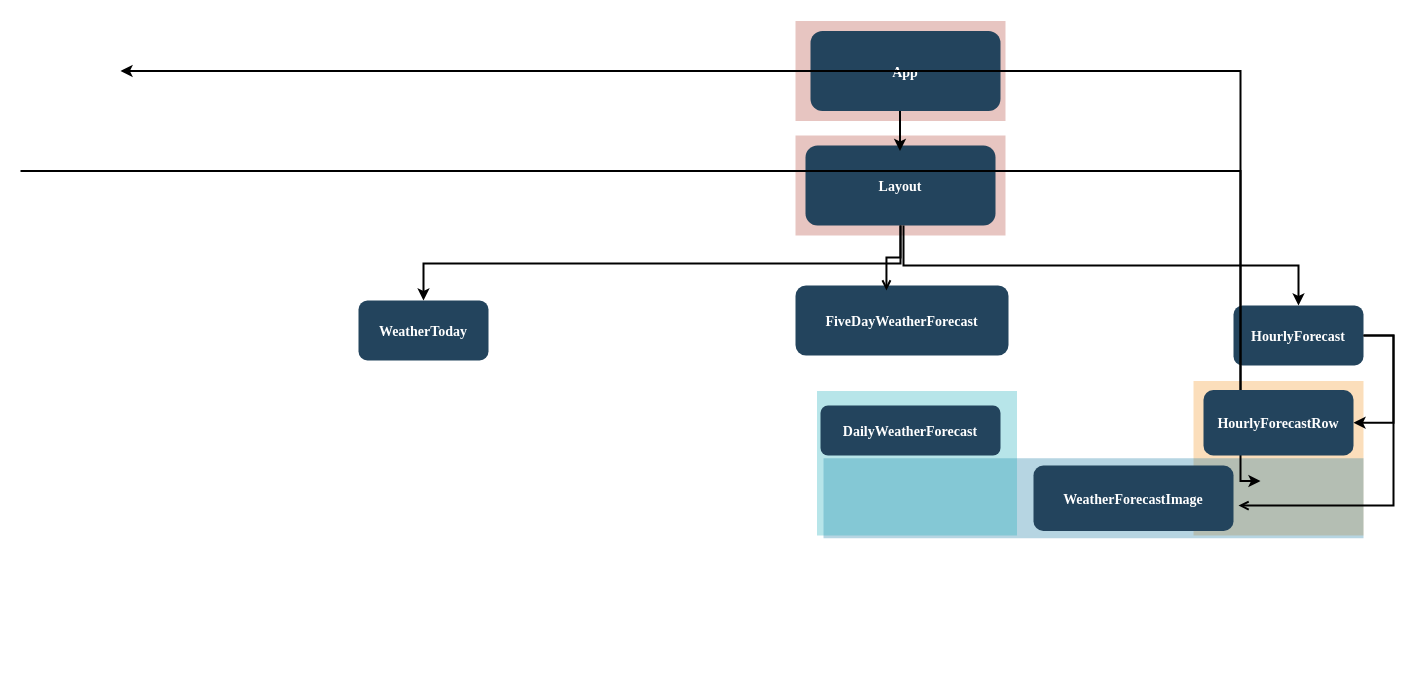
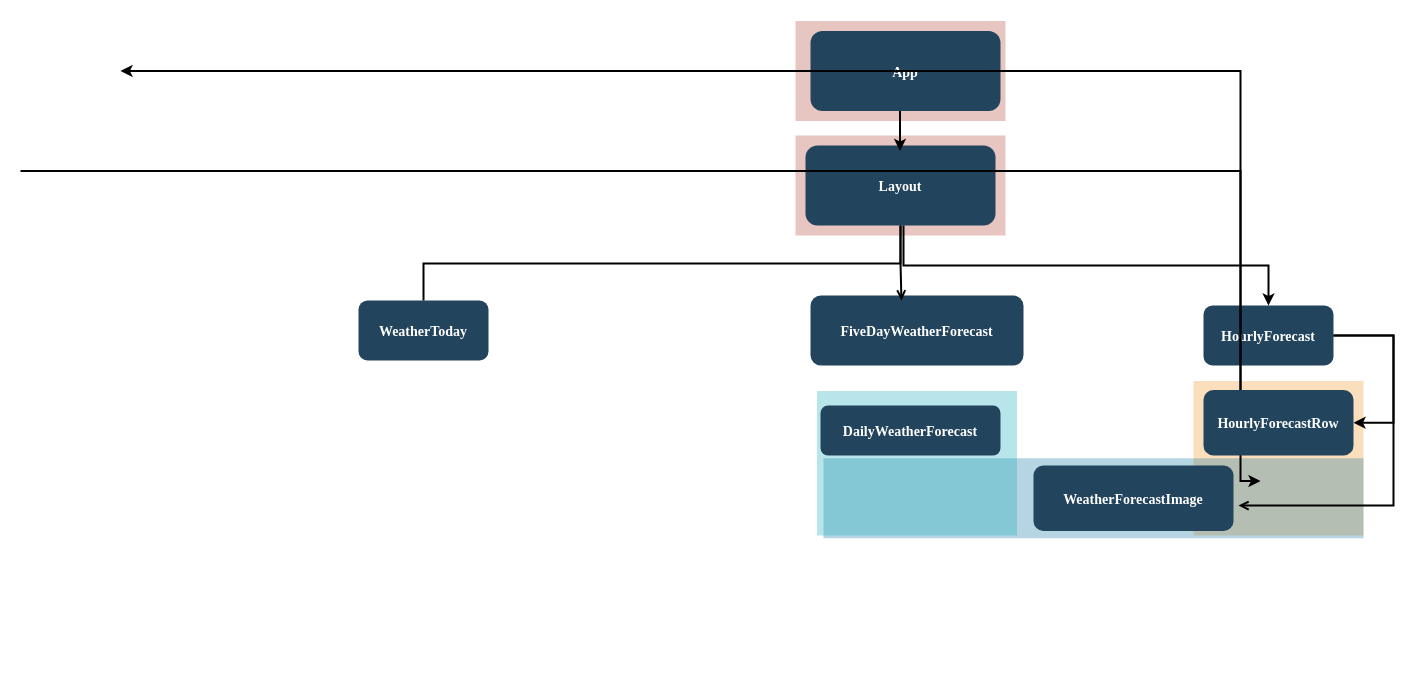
(424, 290) -> (424, 292)
(902, 321) -> (917, 331)
(1299, 336) -> (1269, 336)
